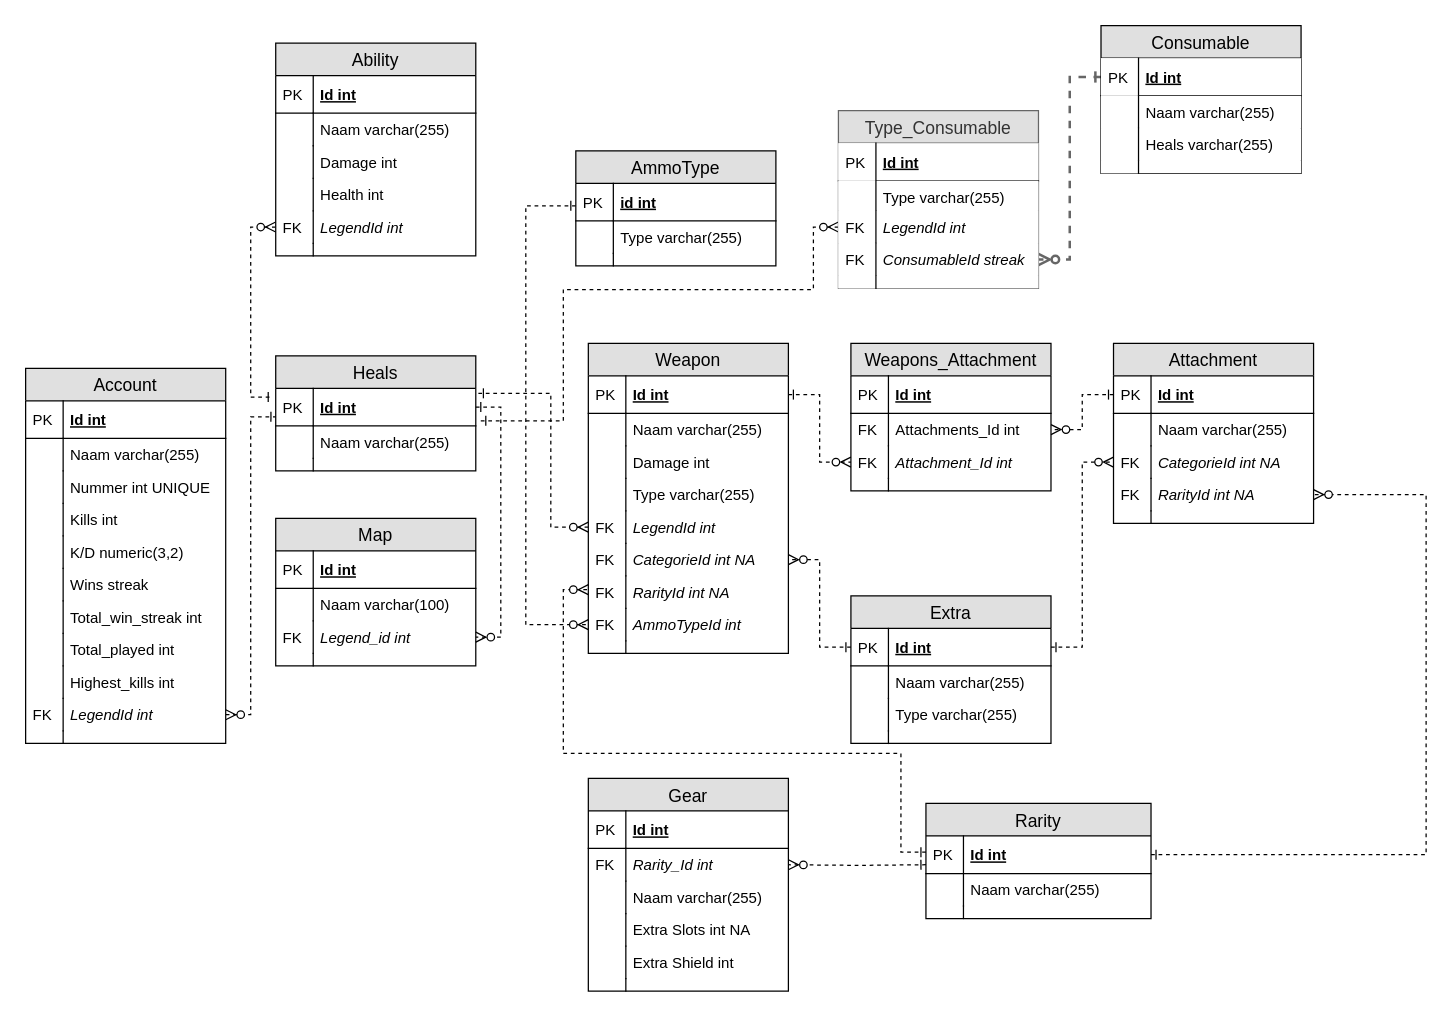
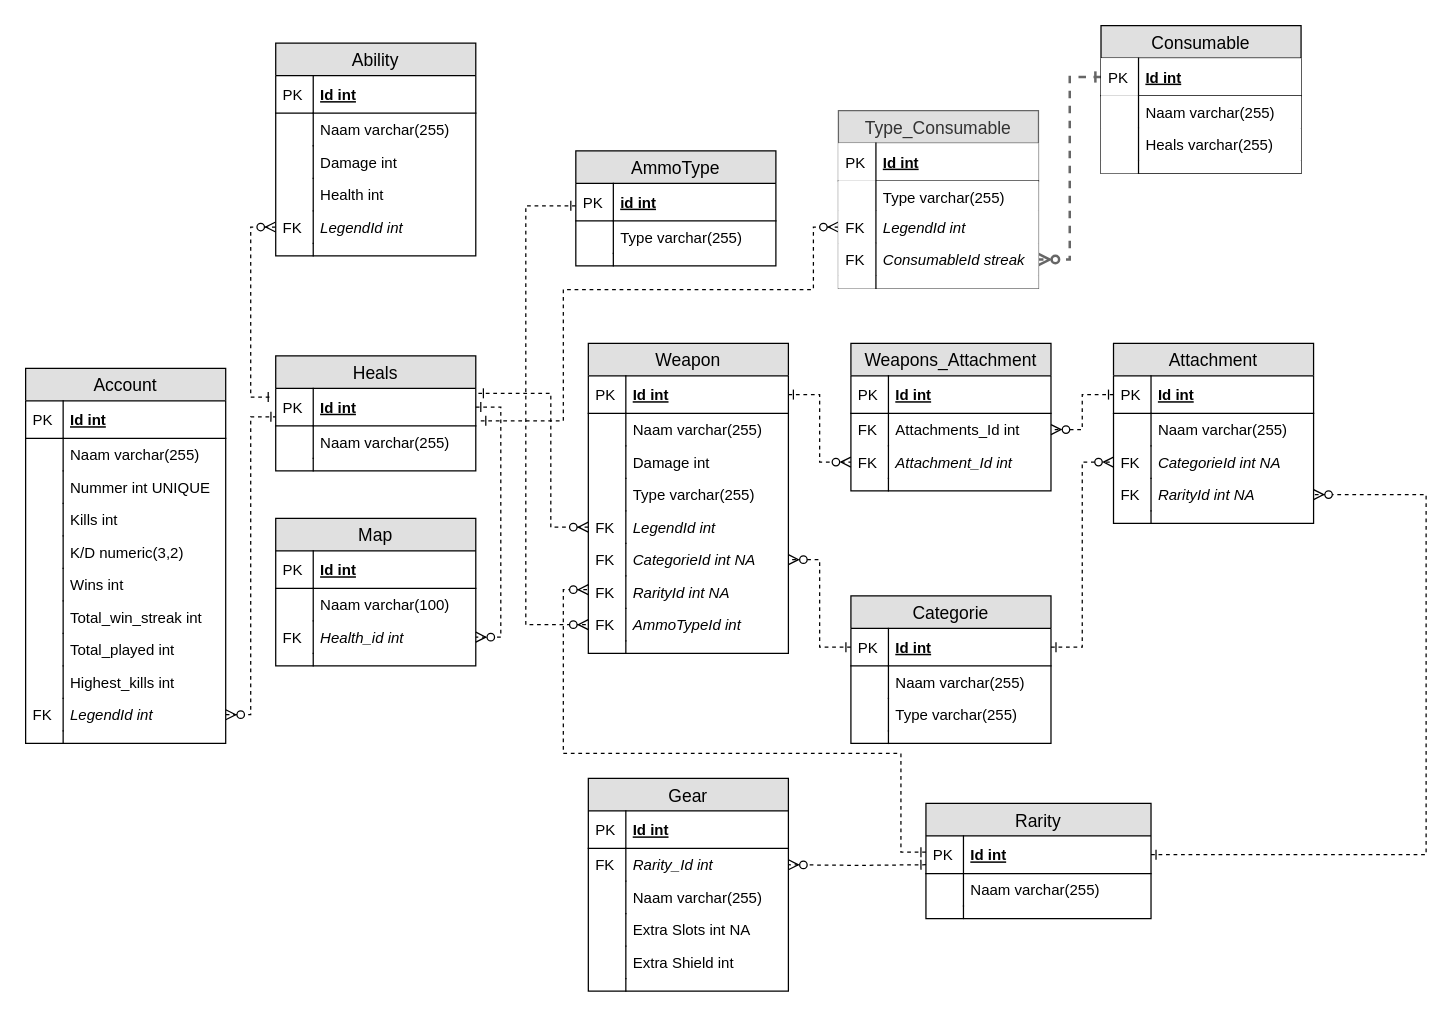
(112, 585) -> (98, 585)
(950, 613) -> (950, 613)
(369, 638) -> (367, 638)
